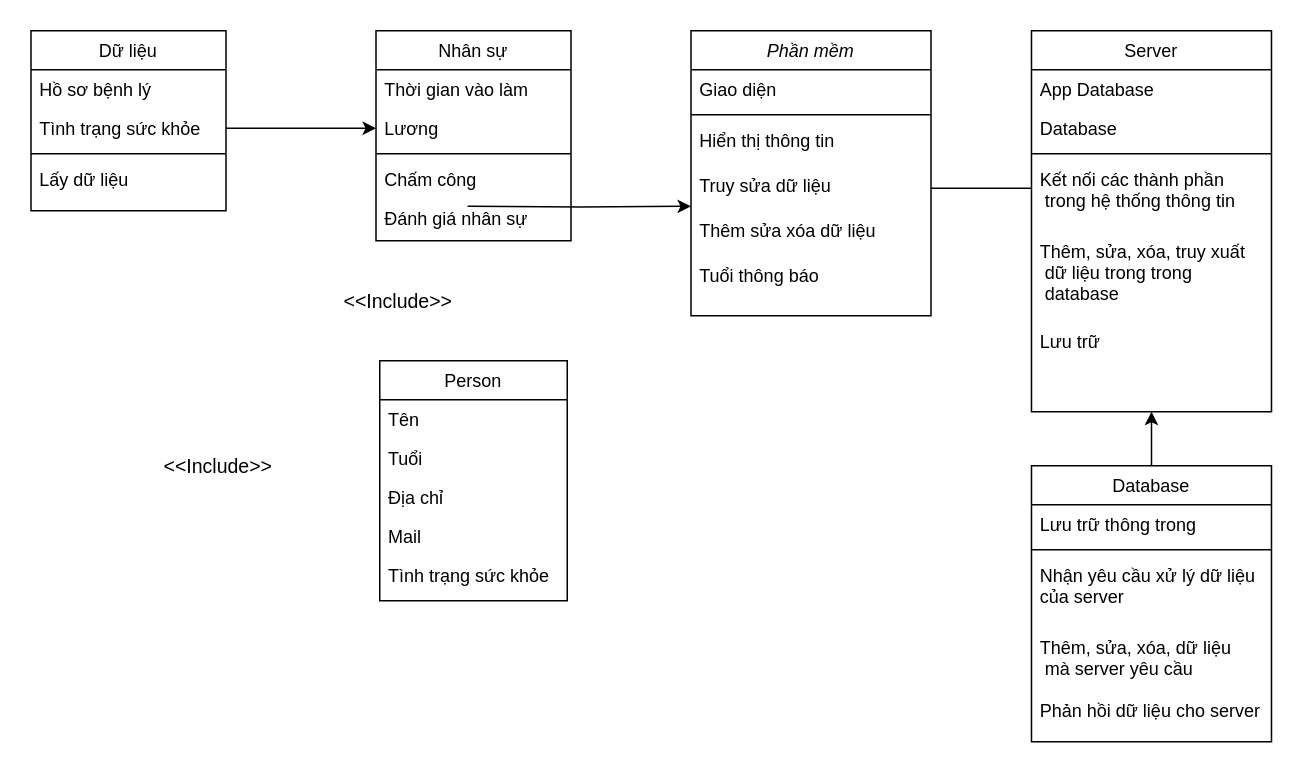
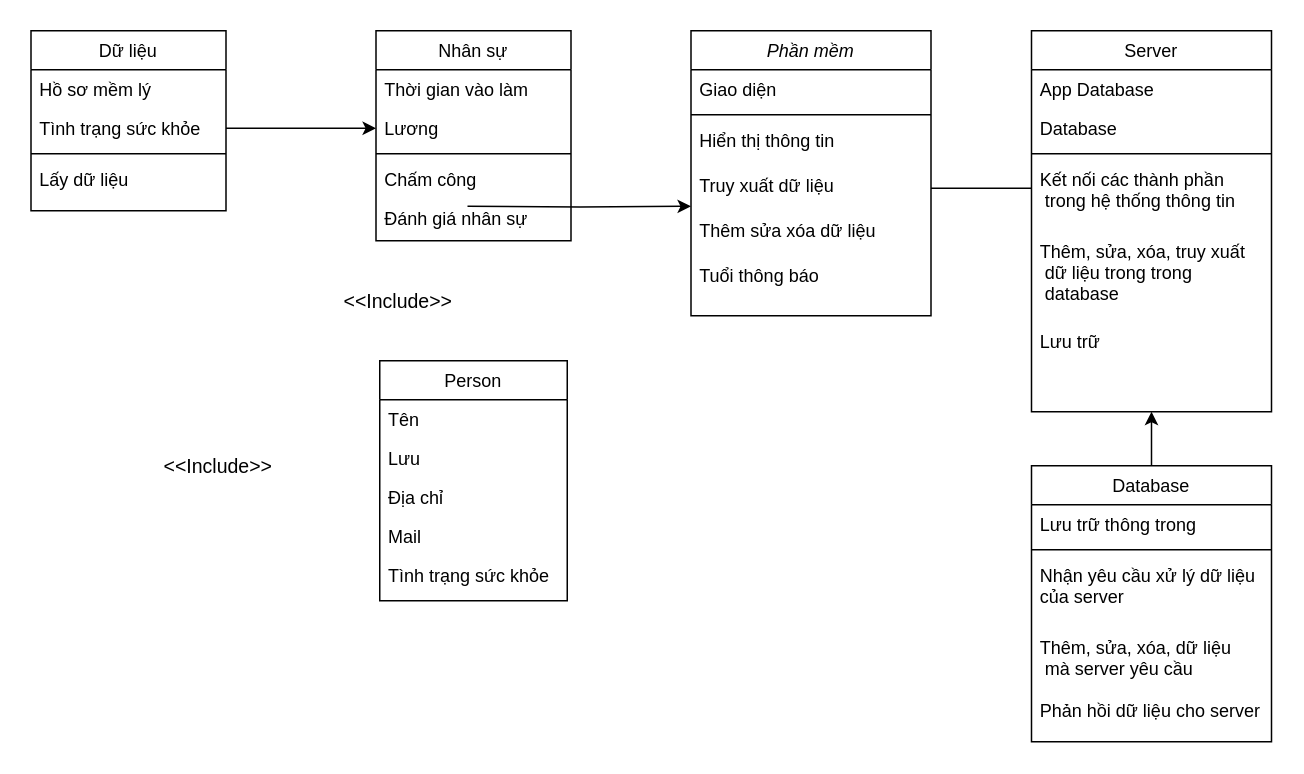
(95, 90) -> (90, 90)
(768, 186) -> (773, 186)
(406, 459) -> (403, 459)
